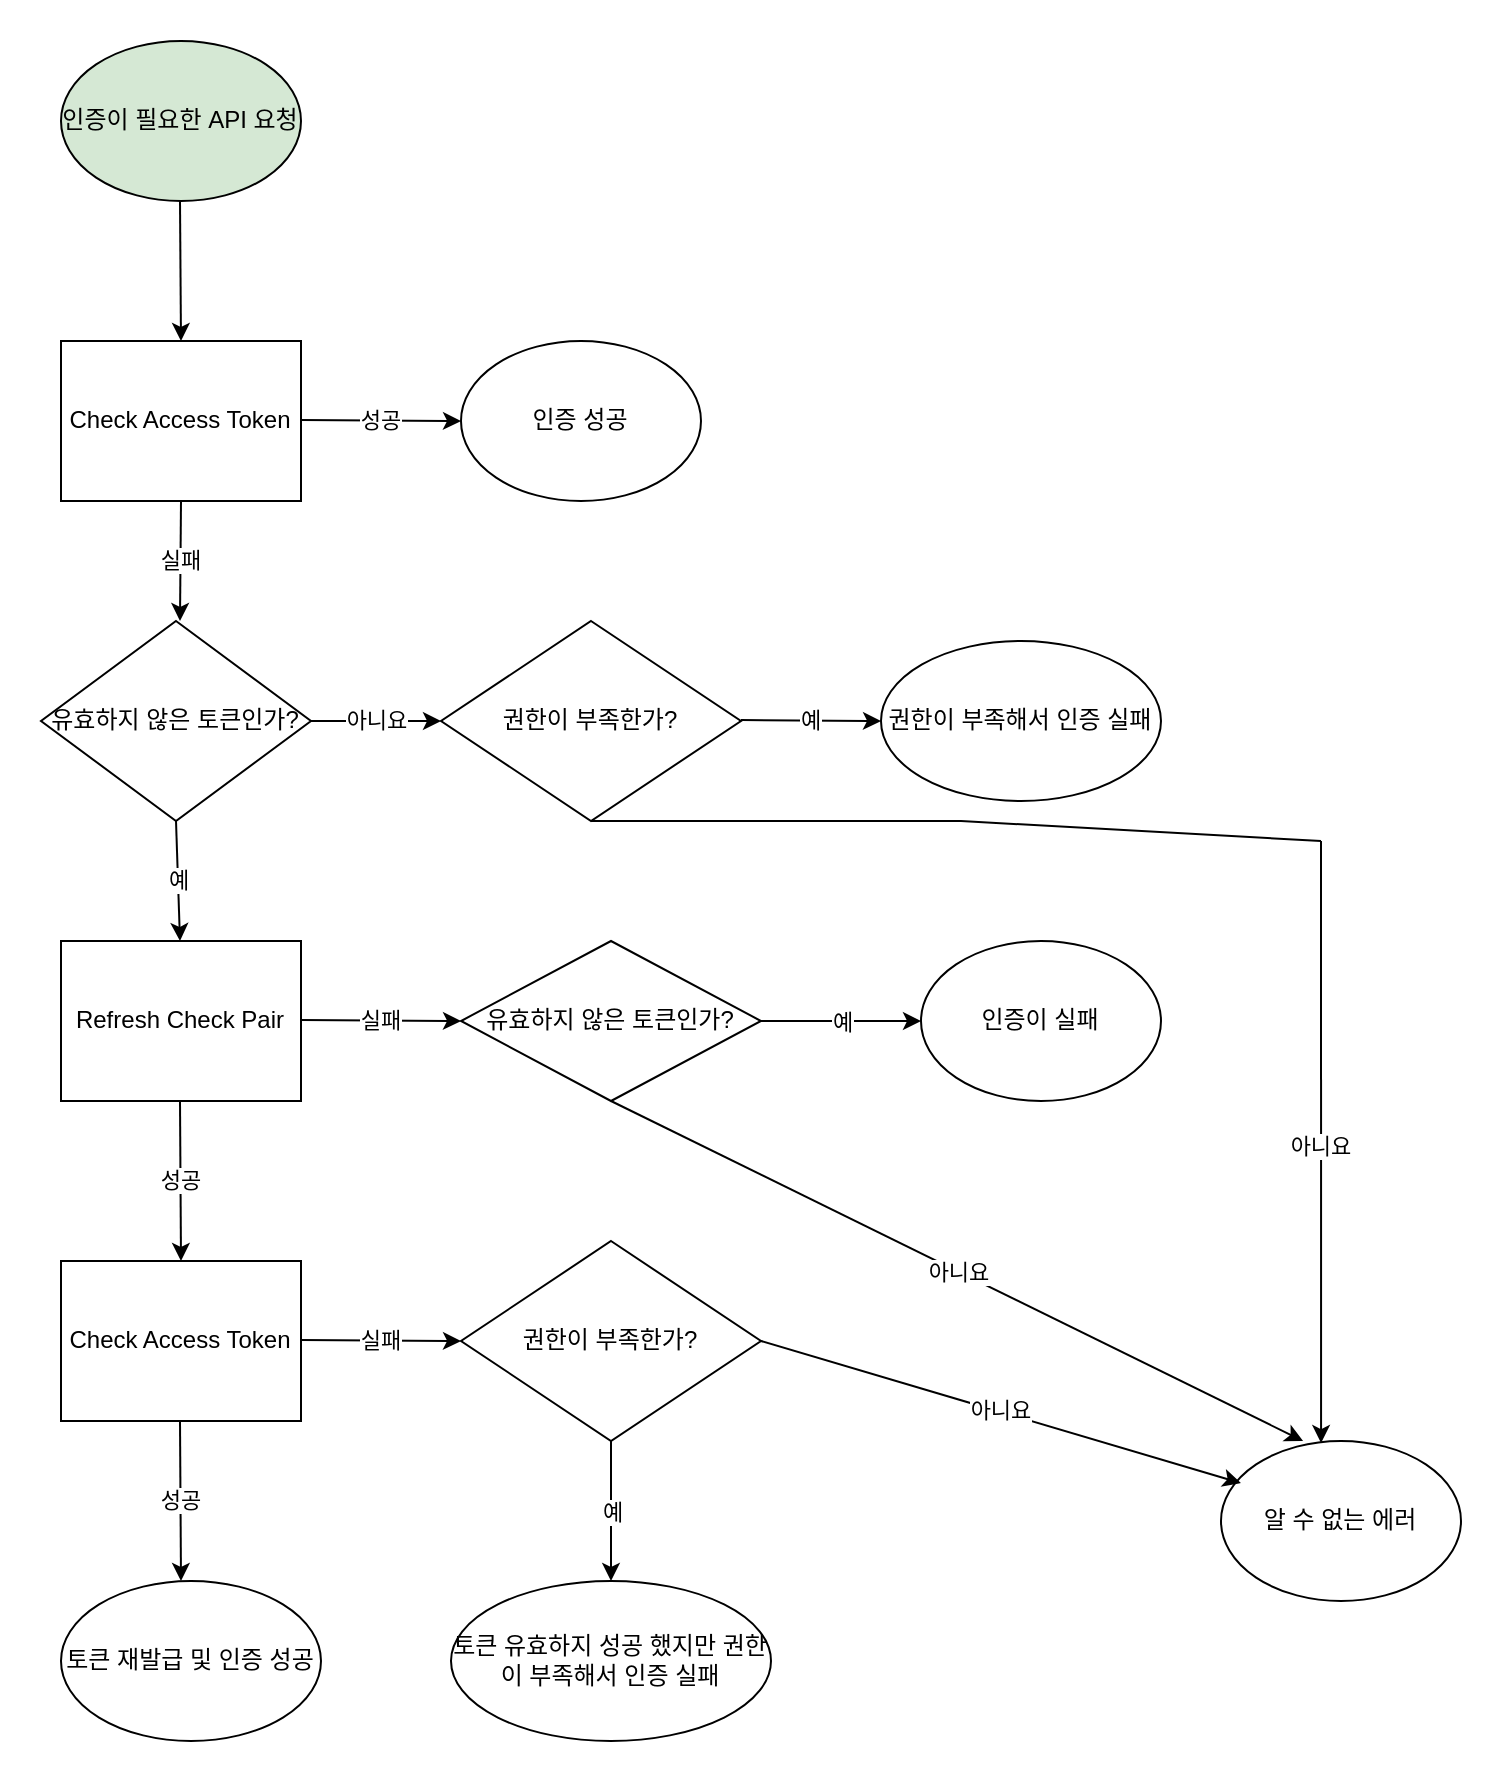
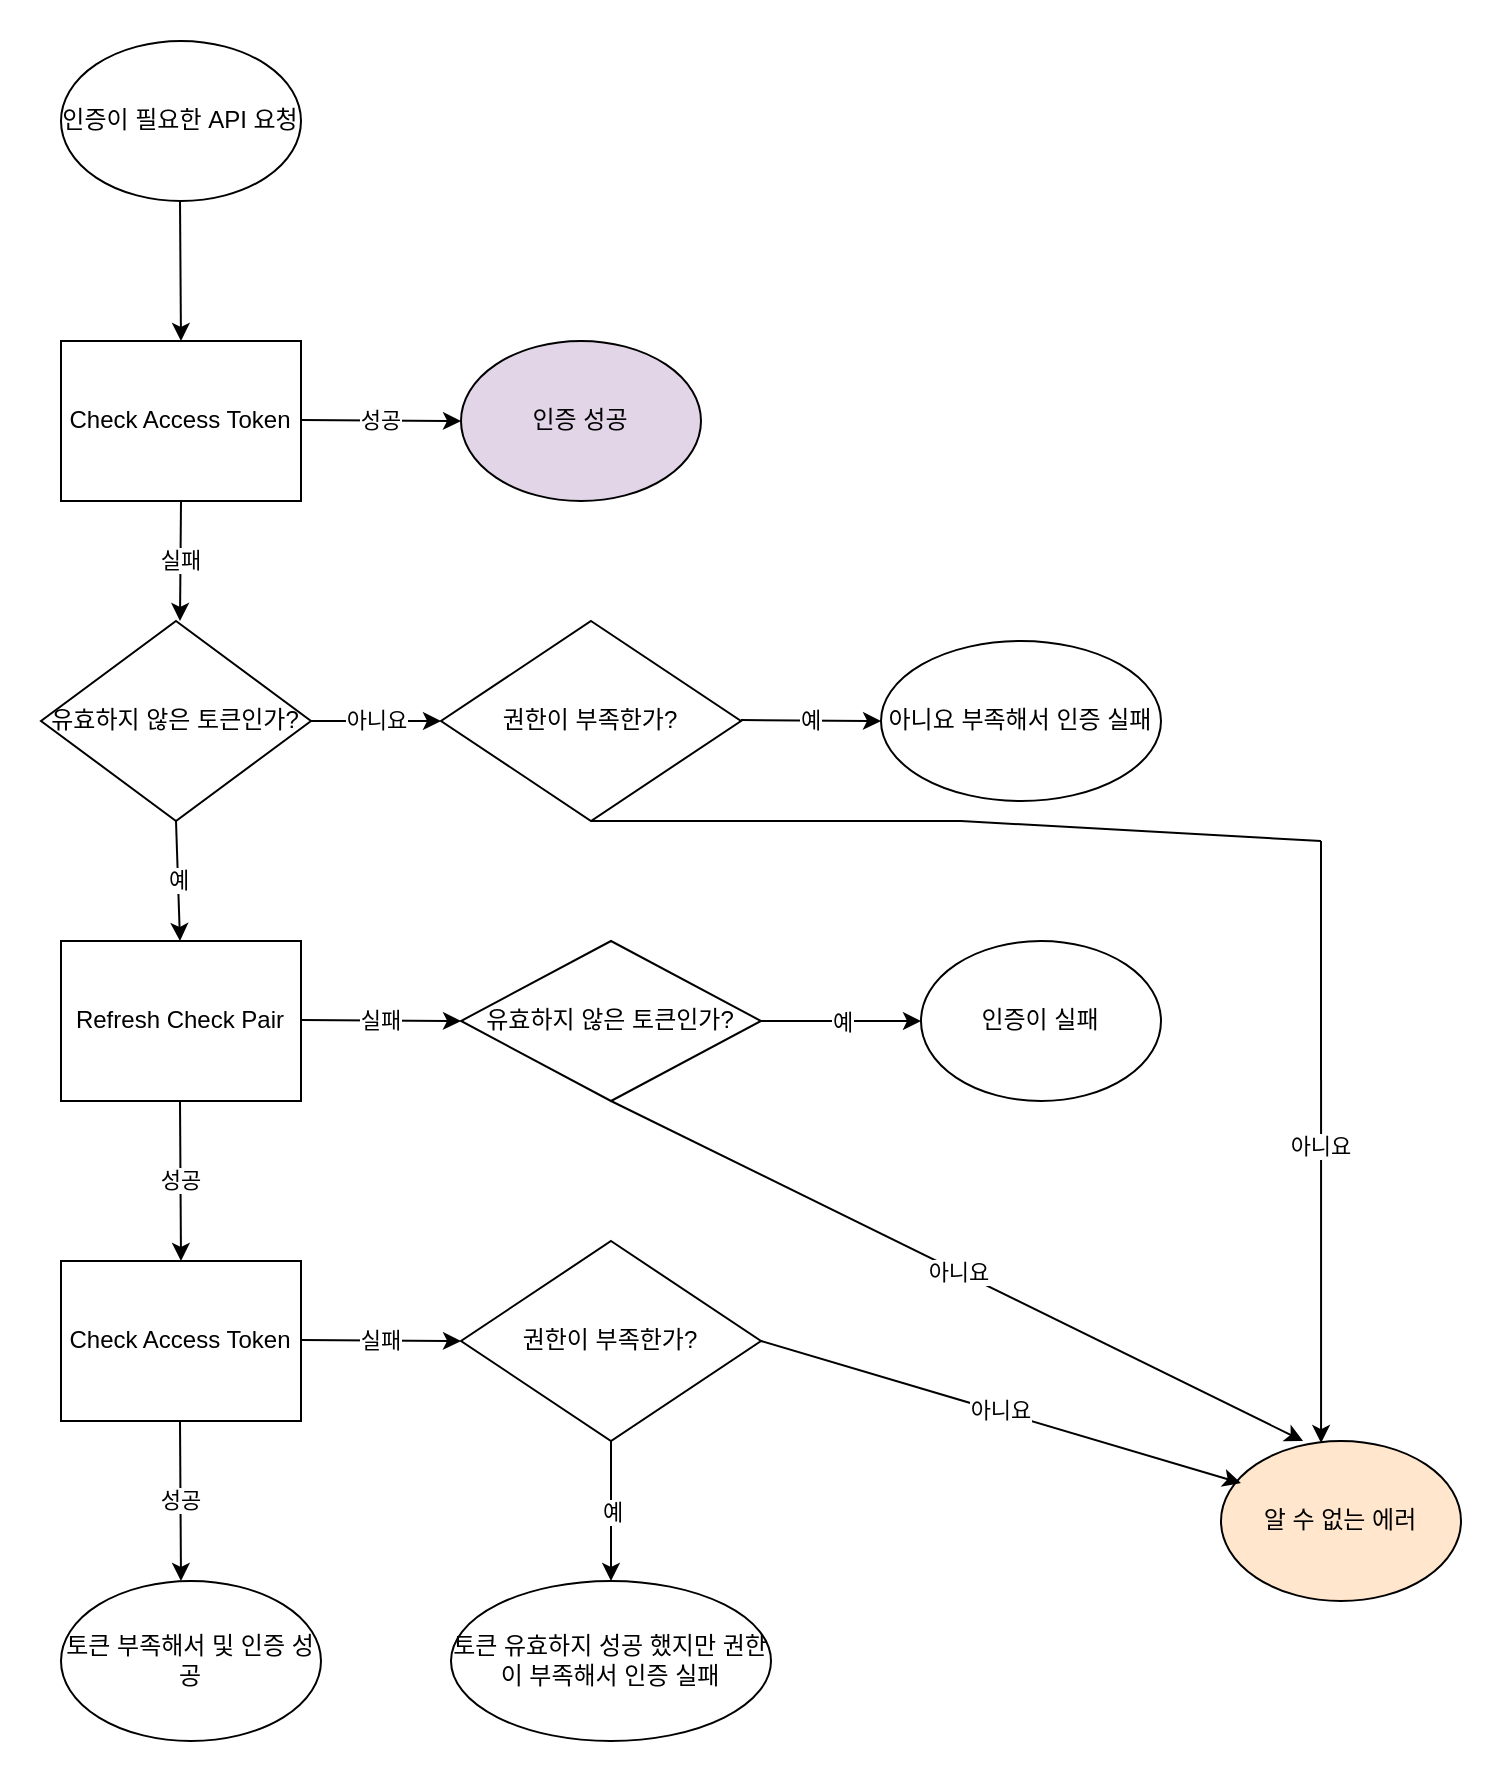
(181, 121) -> (181, 121)
(581, 421) -> (581, 421)
(1021, 721) -> (1021, 721)
(1341, 1521) -> (1341, 1521)
(191, 1661) -> (191, 1661)
